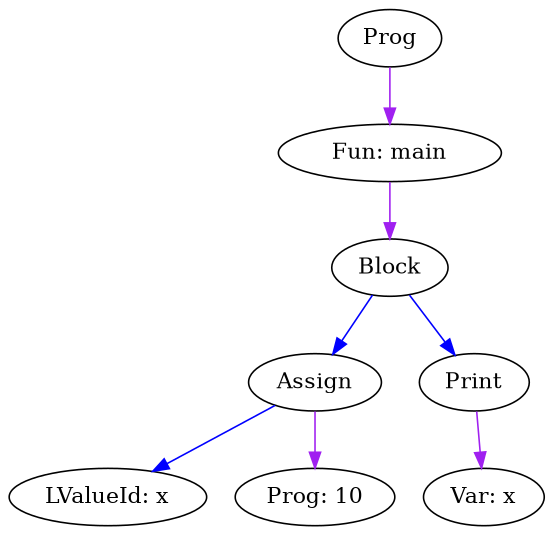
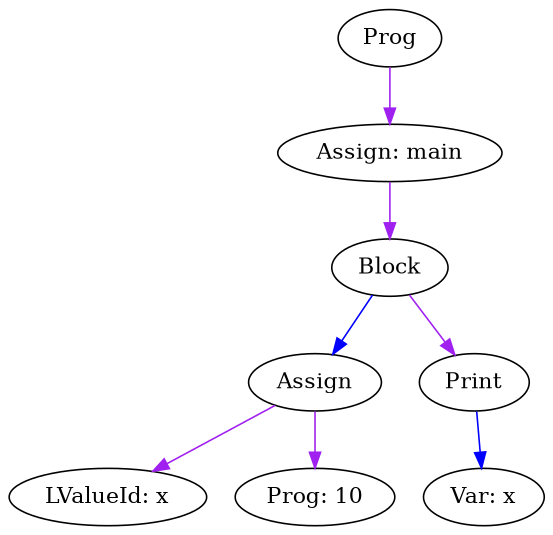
(390, 153) -> (390, 153)
(427, 319) -> (427, 319)
(478, 432) -> (478, 432)
(221, 435) -> (221, 435)
